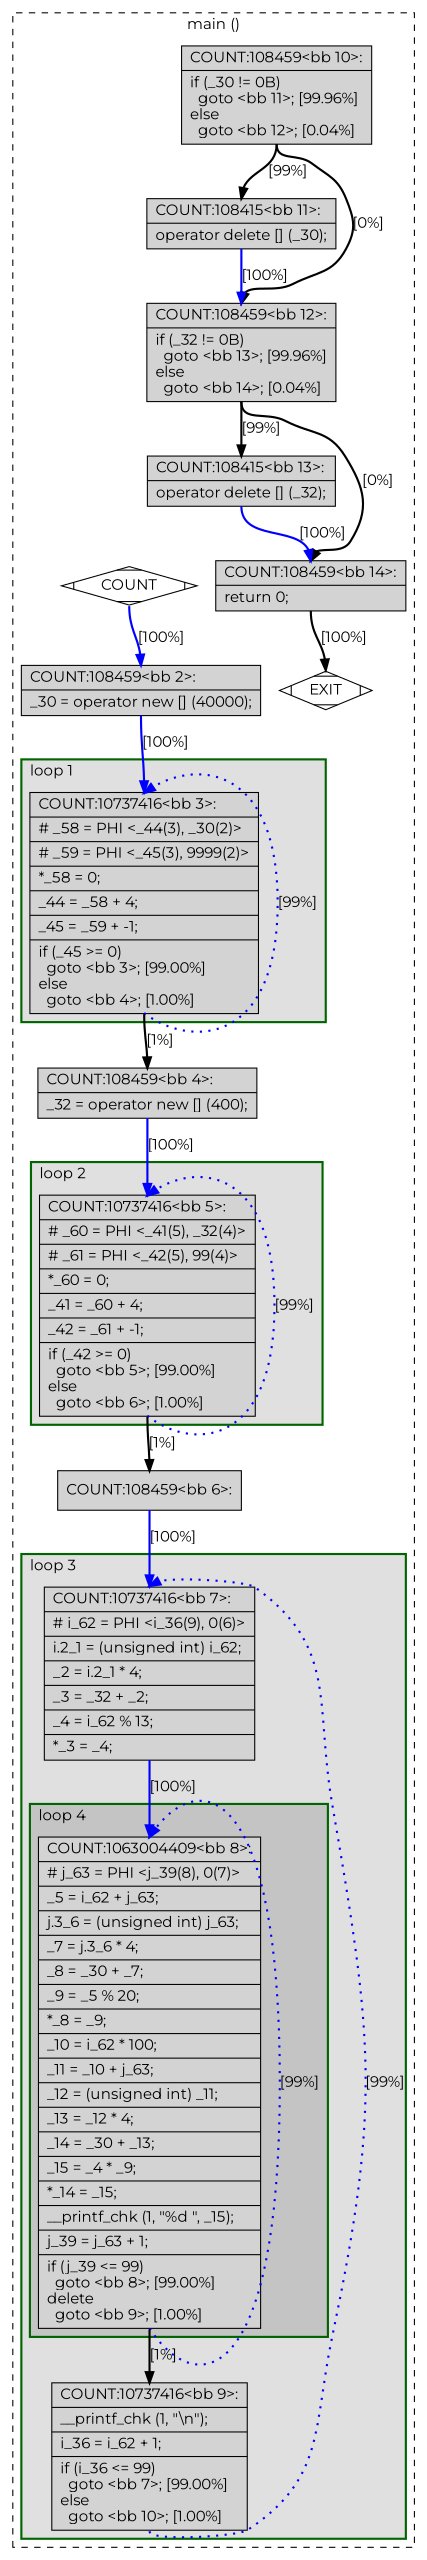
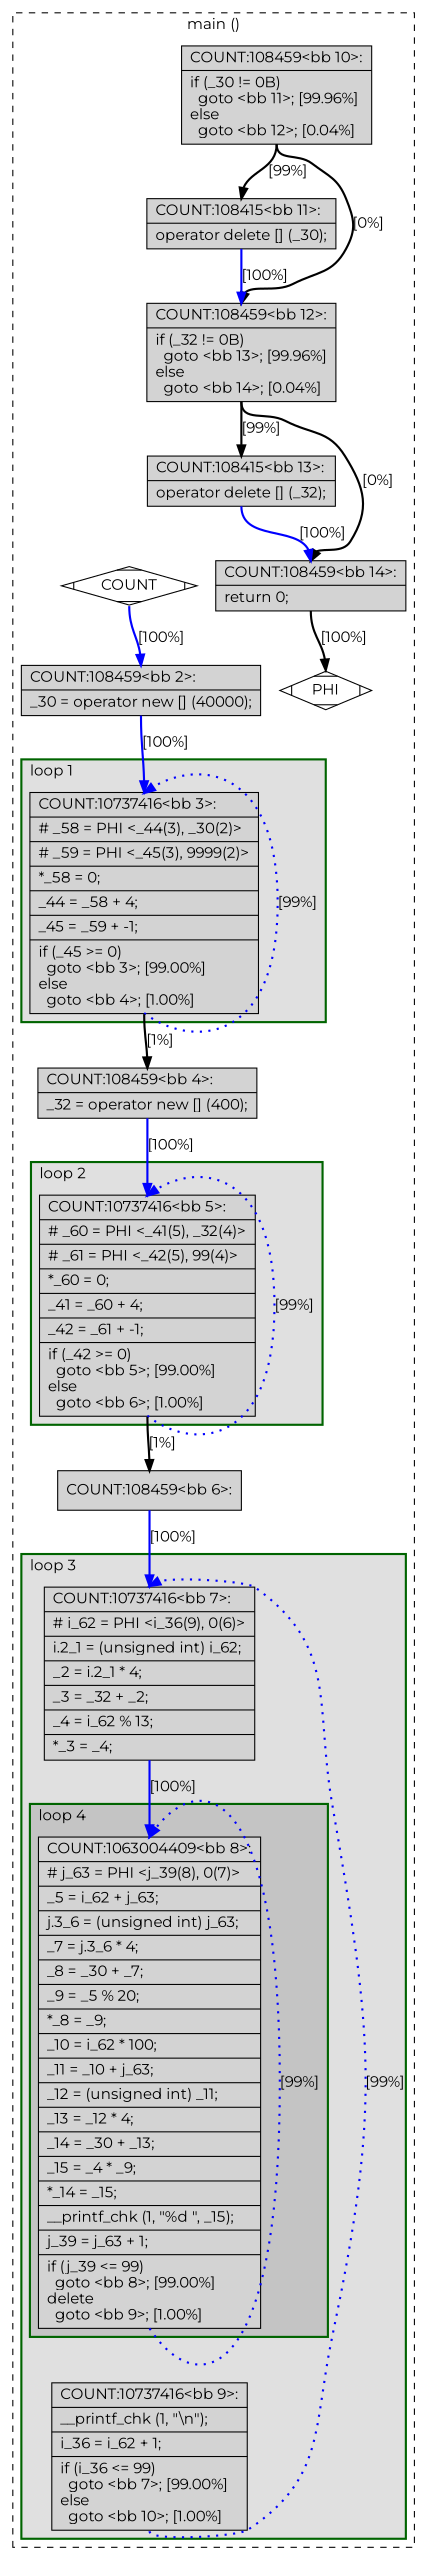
(326, 690) -> (326, 690)
(150, 2351) -> none
